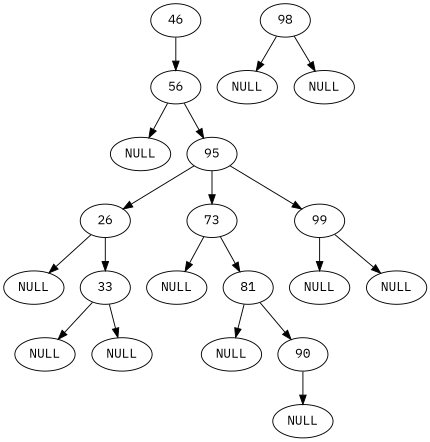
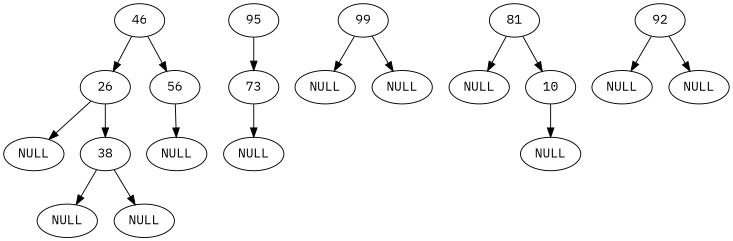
(285, 20) -> (660, 20)
(192, 117) -> none
(163, 185) -> (125, 50)
(262, 185) -> none
(228, 250) -> none
(105, 288) -> (105, 154)
(303, 354) -> (551, 87)
